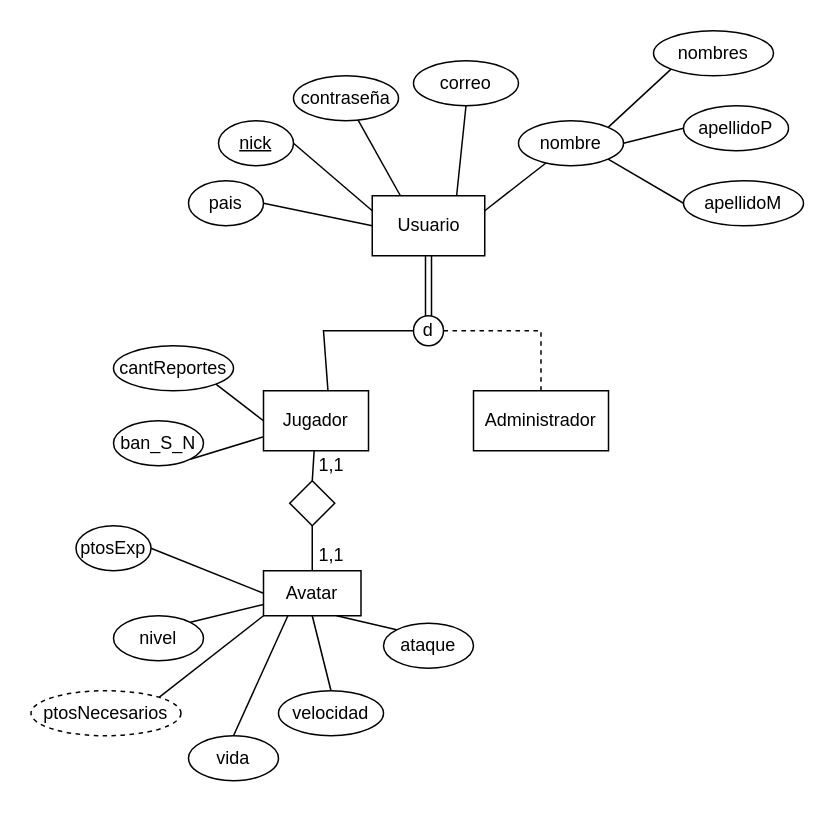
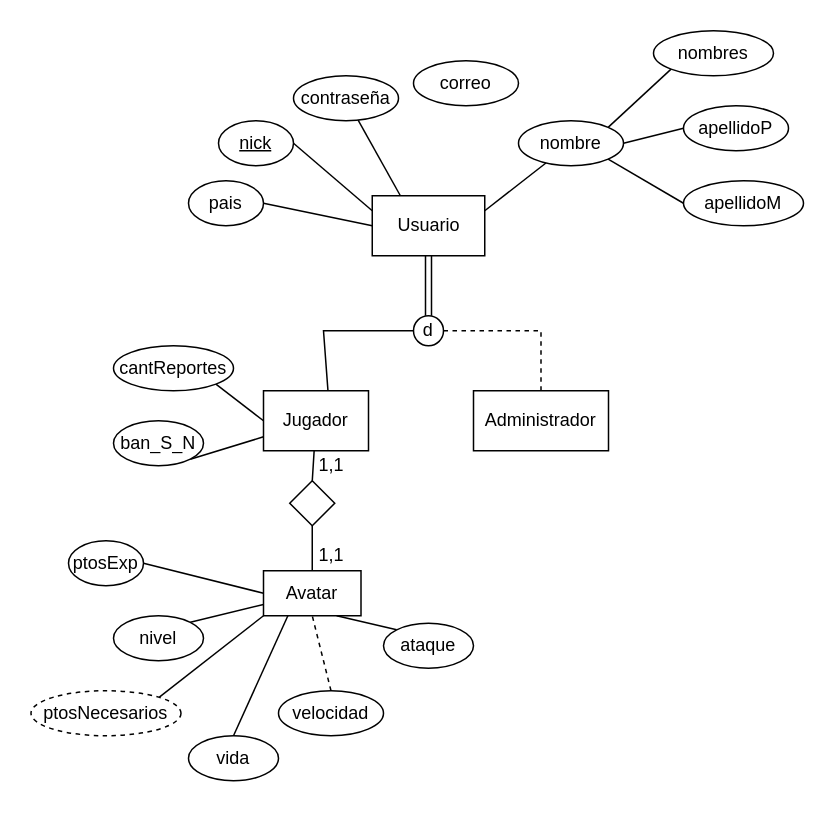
(461, 151) -> none
(113, 548) -> (106, 563)
(321, 654) -> (321, 654)
